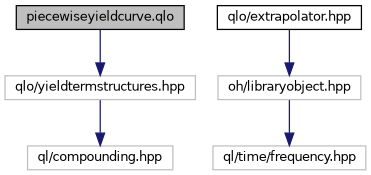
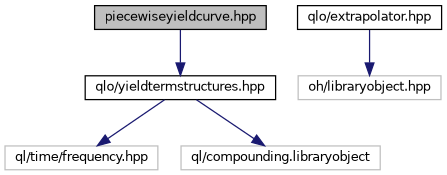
(100, 18) -> (180, 18)
(100, 88) -> (180, 88)
(289, 116) -> (136, 119)
(100, 158) -> (281, 158)
